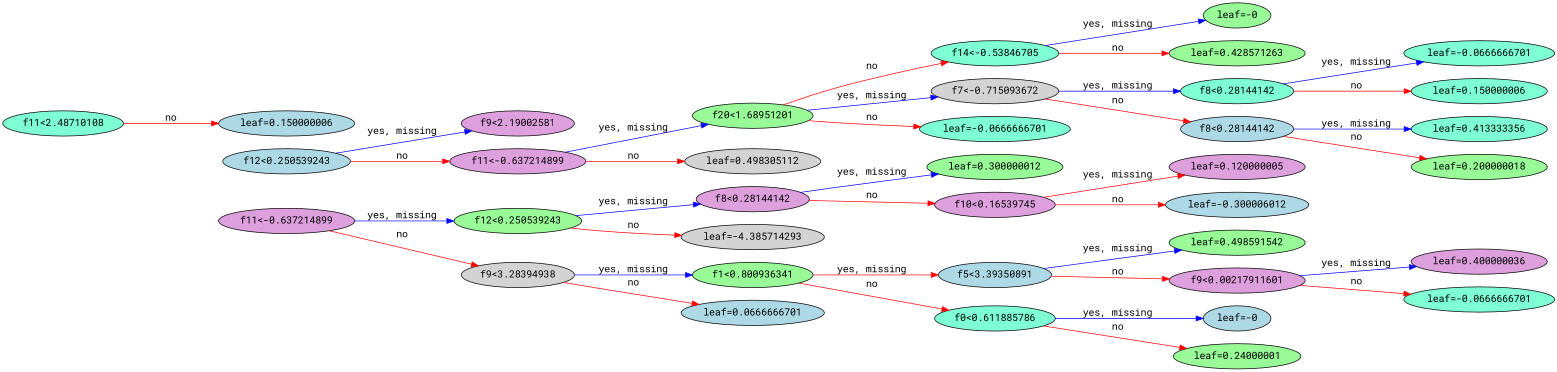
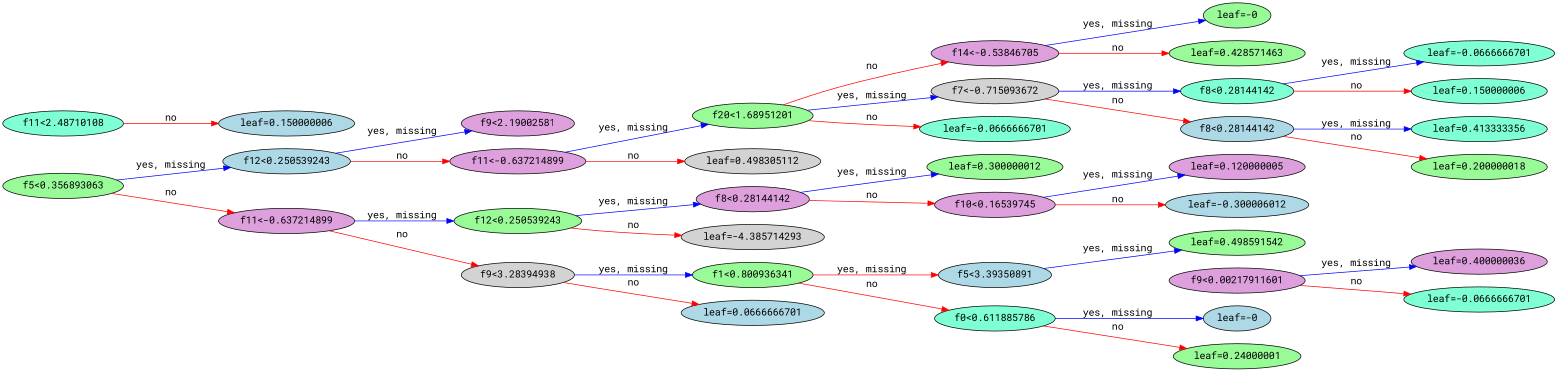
(995, 53) -> (995, 53)
(1237, 53) -> (1237, 53)
none -> (63, 186)
(1111, 187) -> (1111, 187)
(1107, 278) -> none
